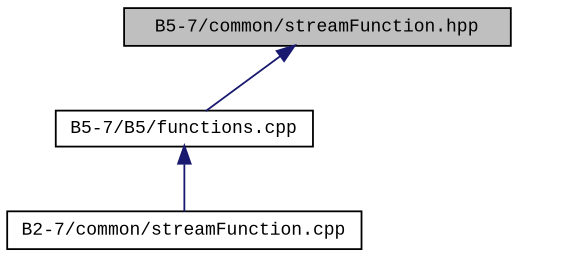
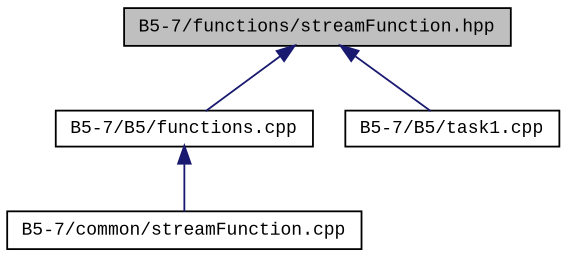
(317, 27) -> (317, 27)
none -> (452, 129)
(184, 230) -> (184, 230)
